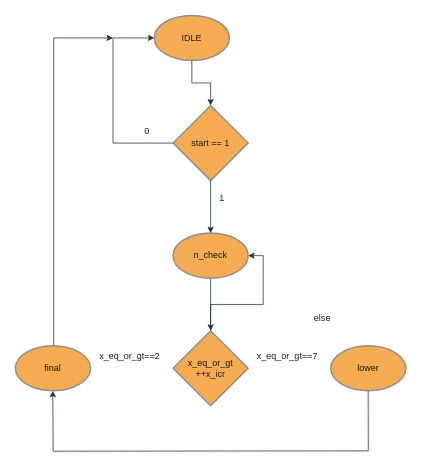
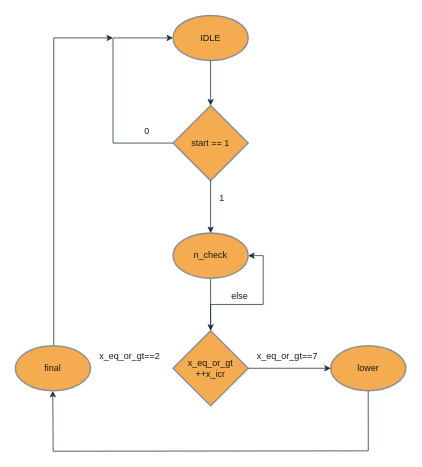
(192, 38) -> (210, 38)
(329, 319) -> (246, 297)
none -> (286, 368)
